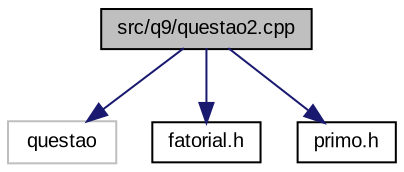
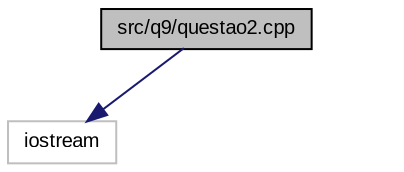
(62, 142) -> (62, 142)
(206, 142) -> none
(347, 142) -> none
